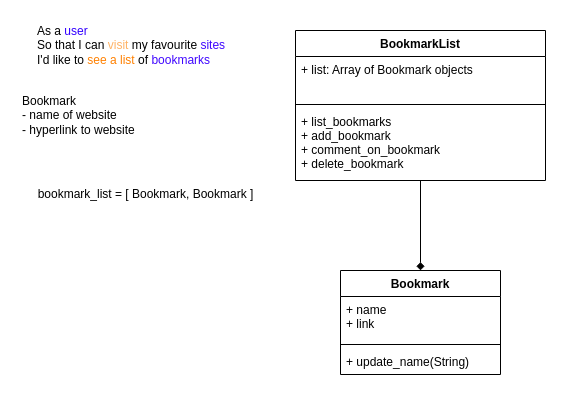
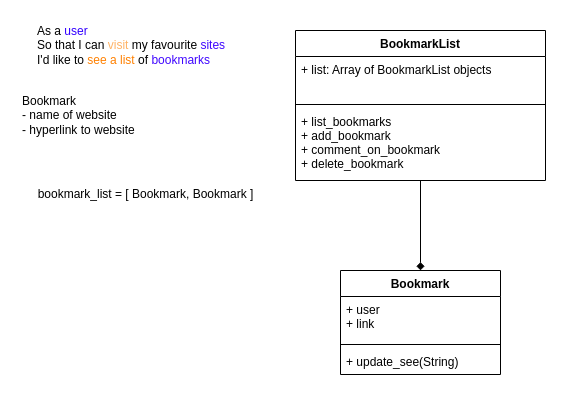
(399, 70) -> (411, 70)
(365, 310) -> (365, 310)
(413, 362) -> (410, 362)
